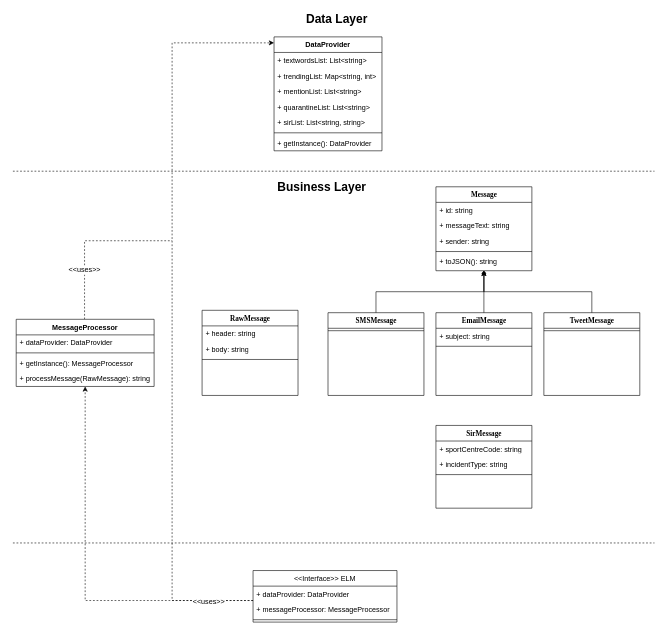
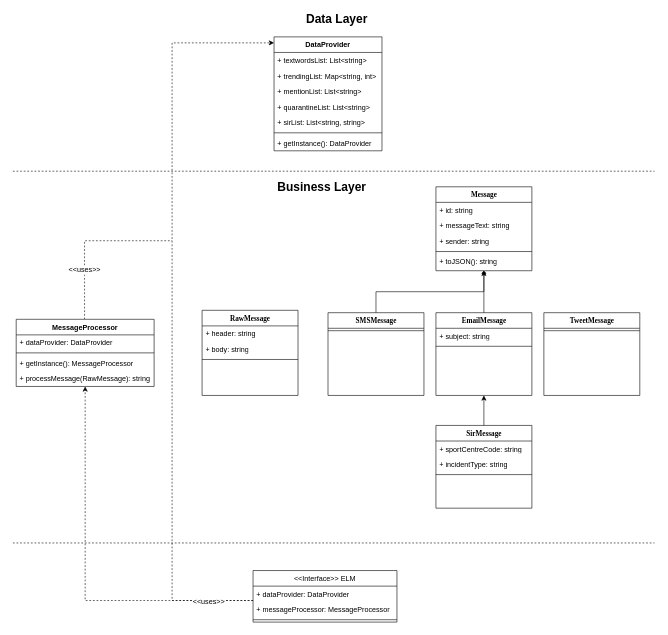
(548, 292) -> none
none -> (484, 401)
